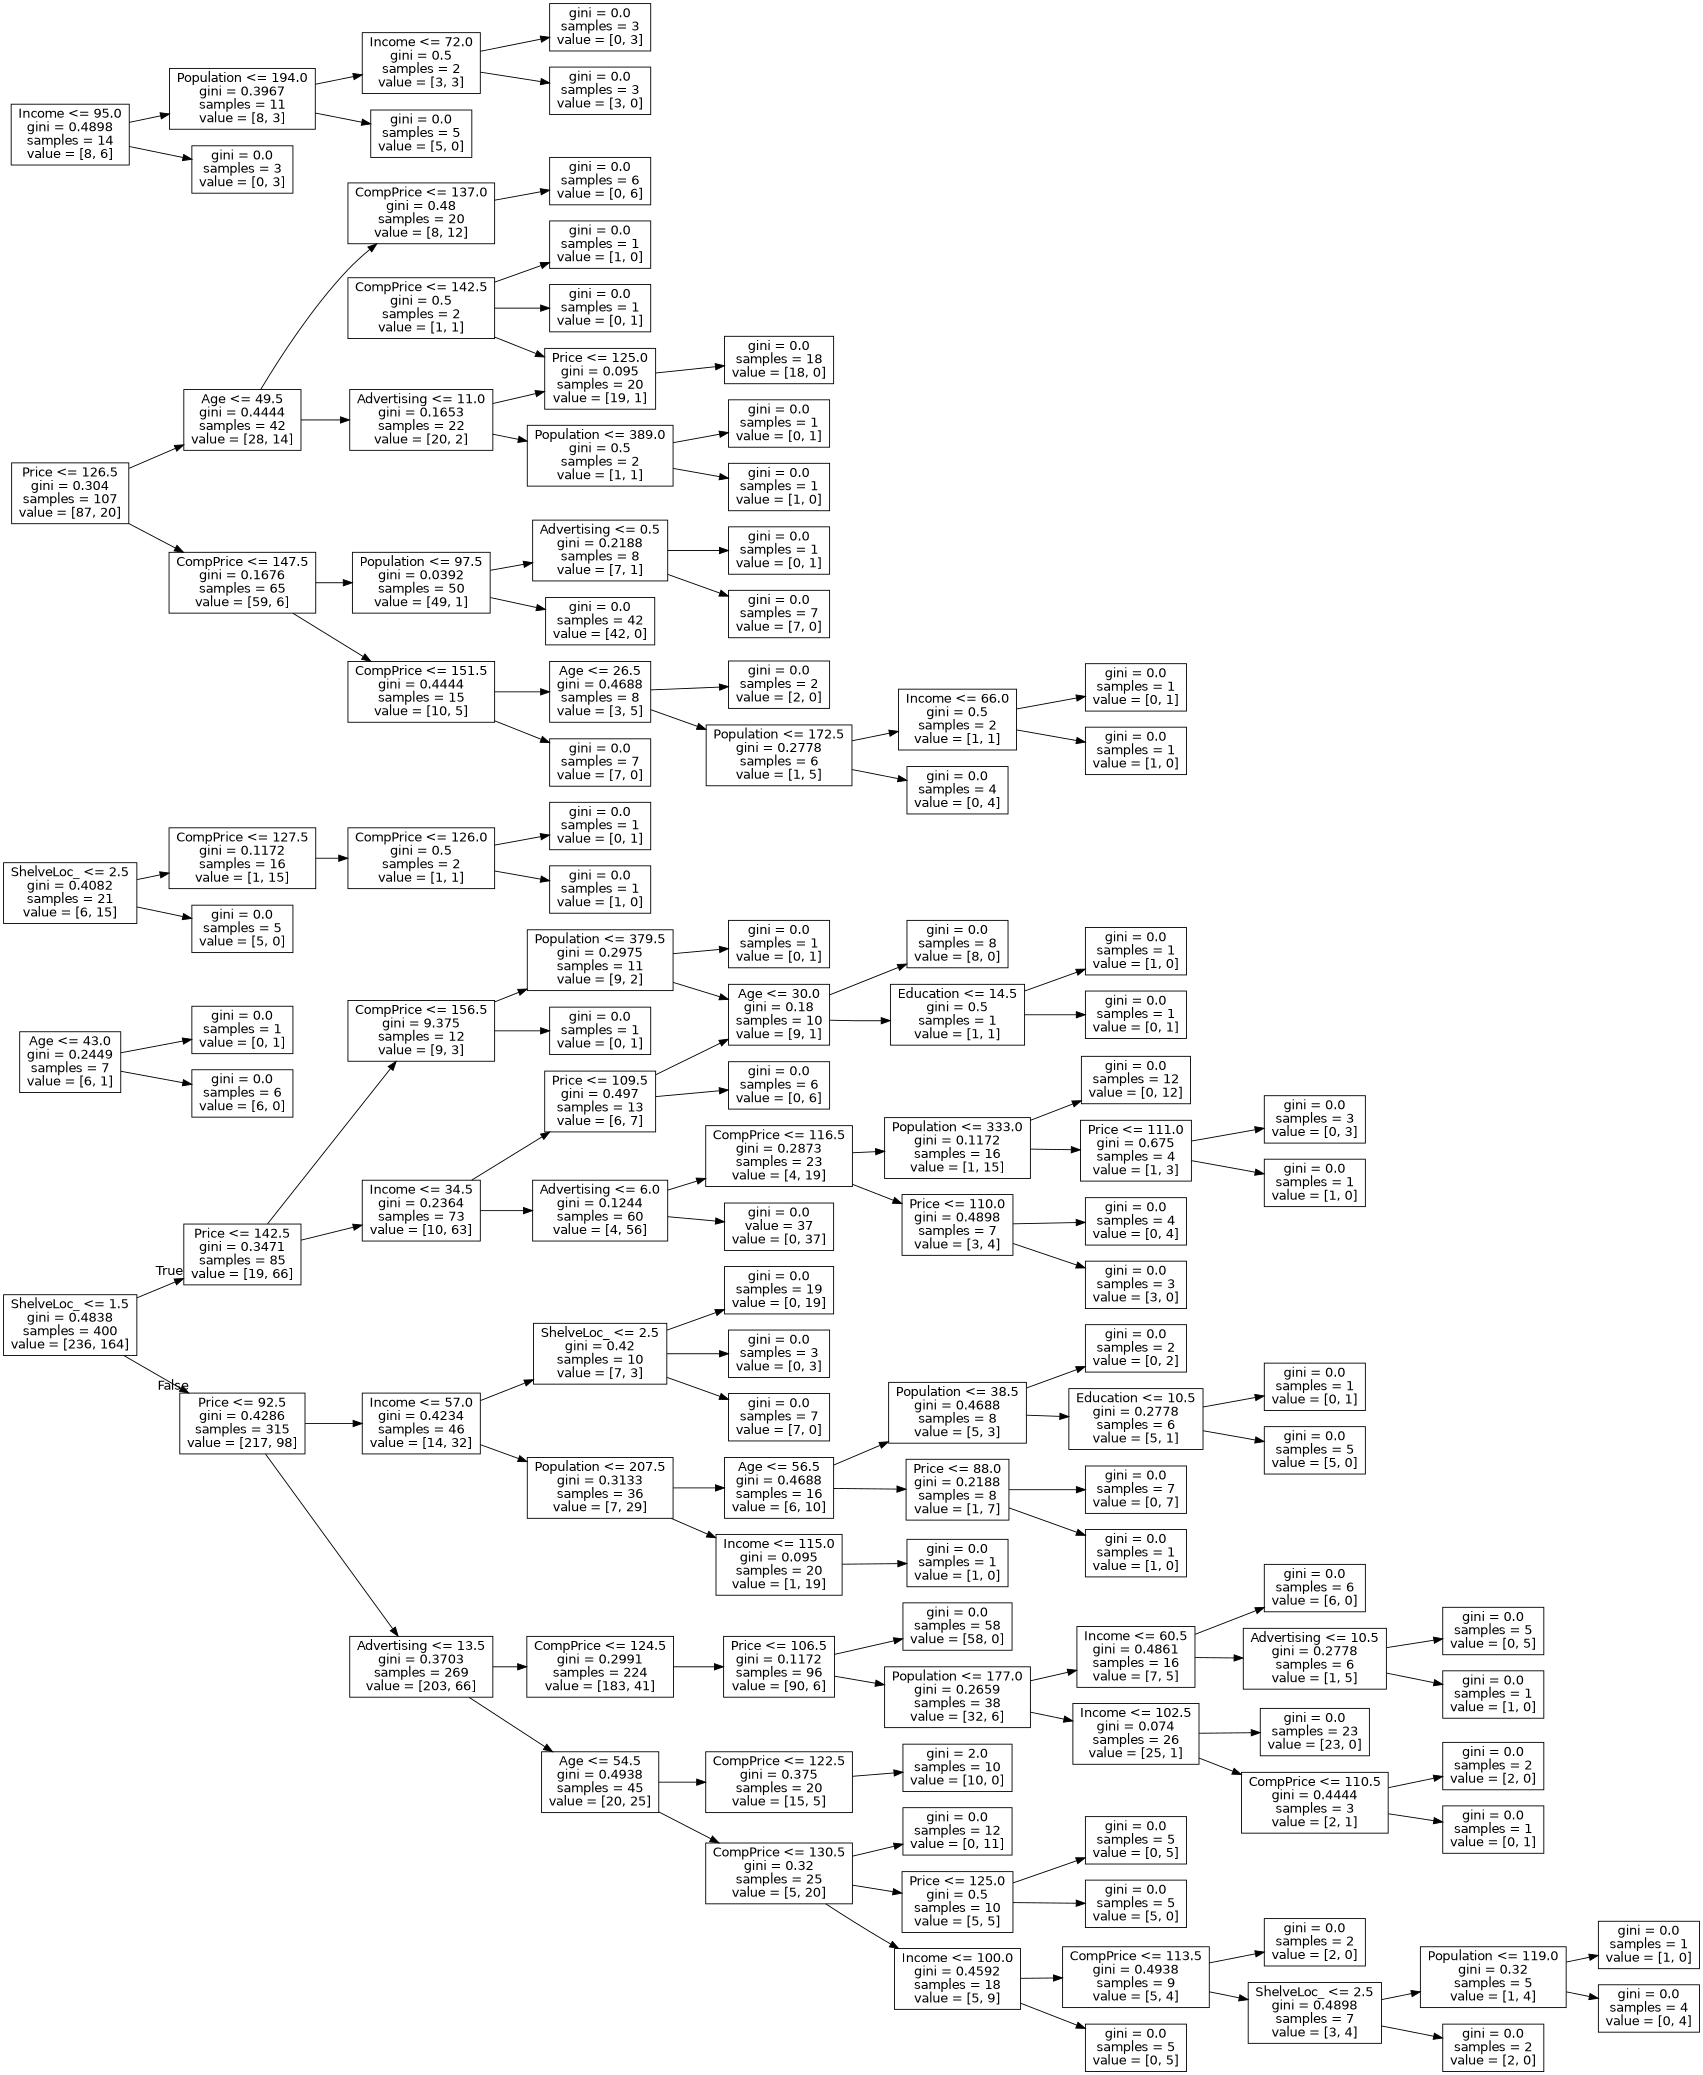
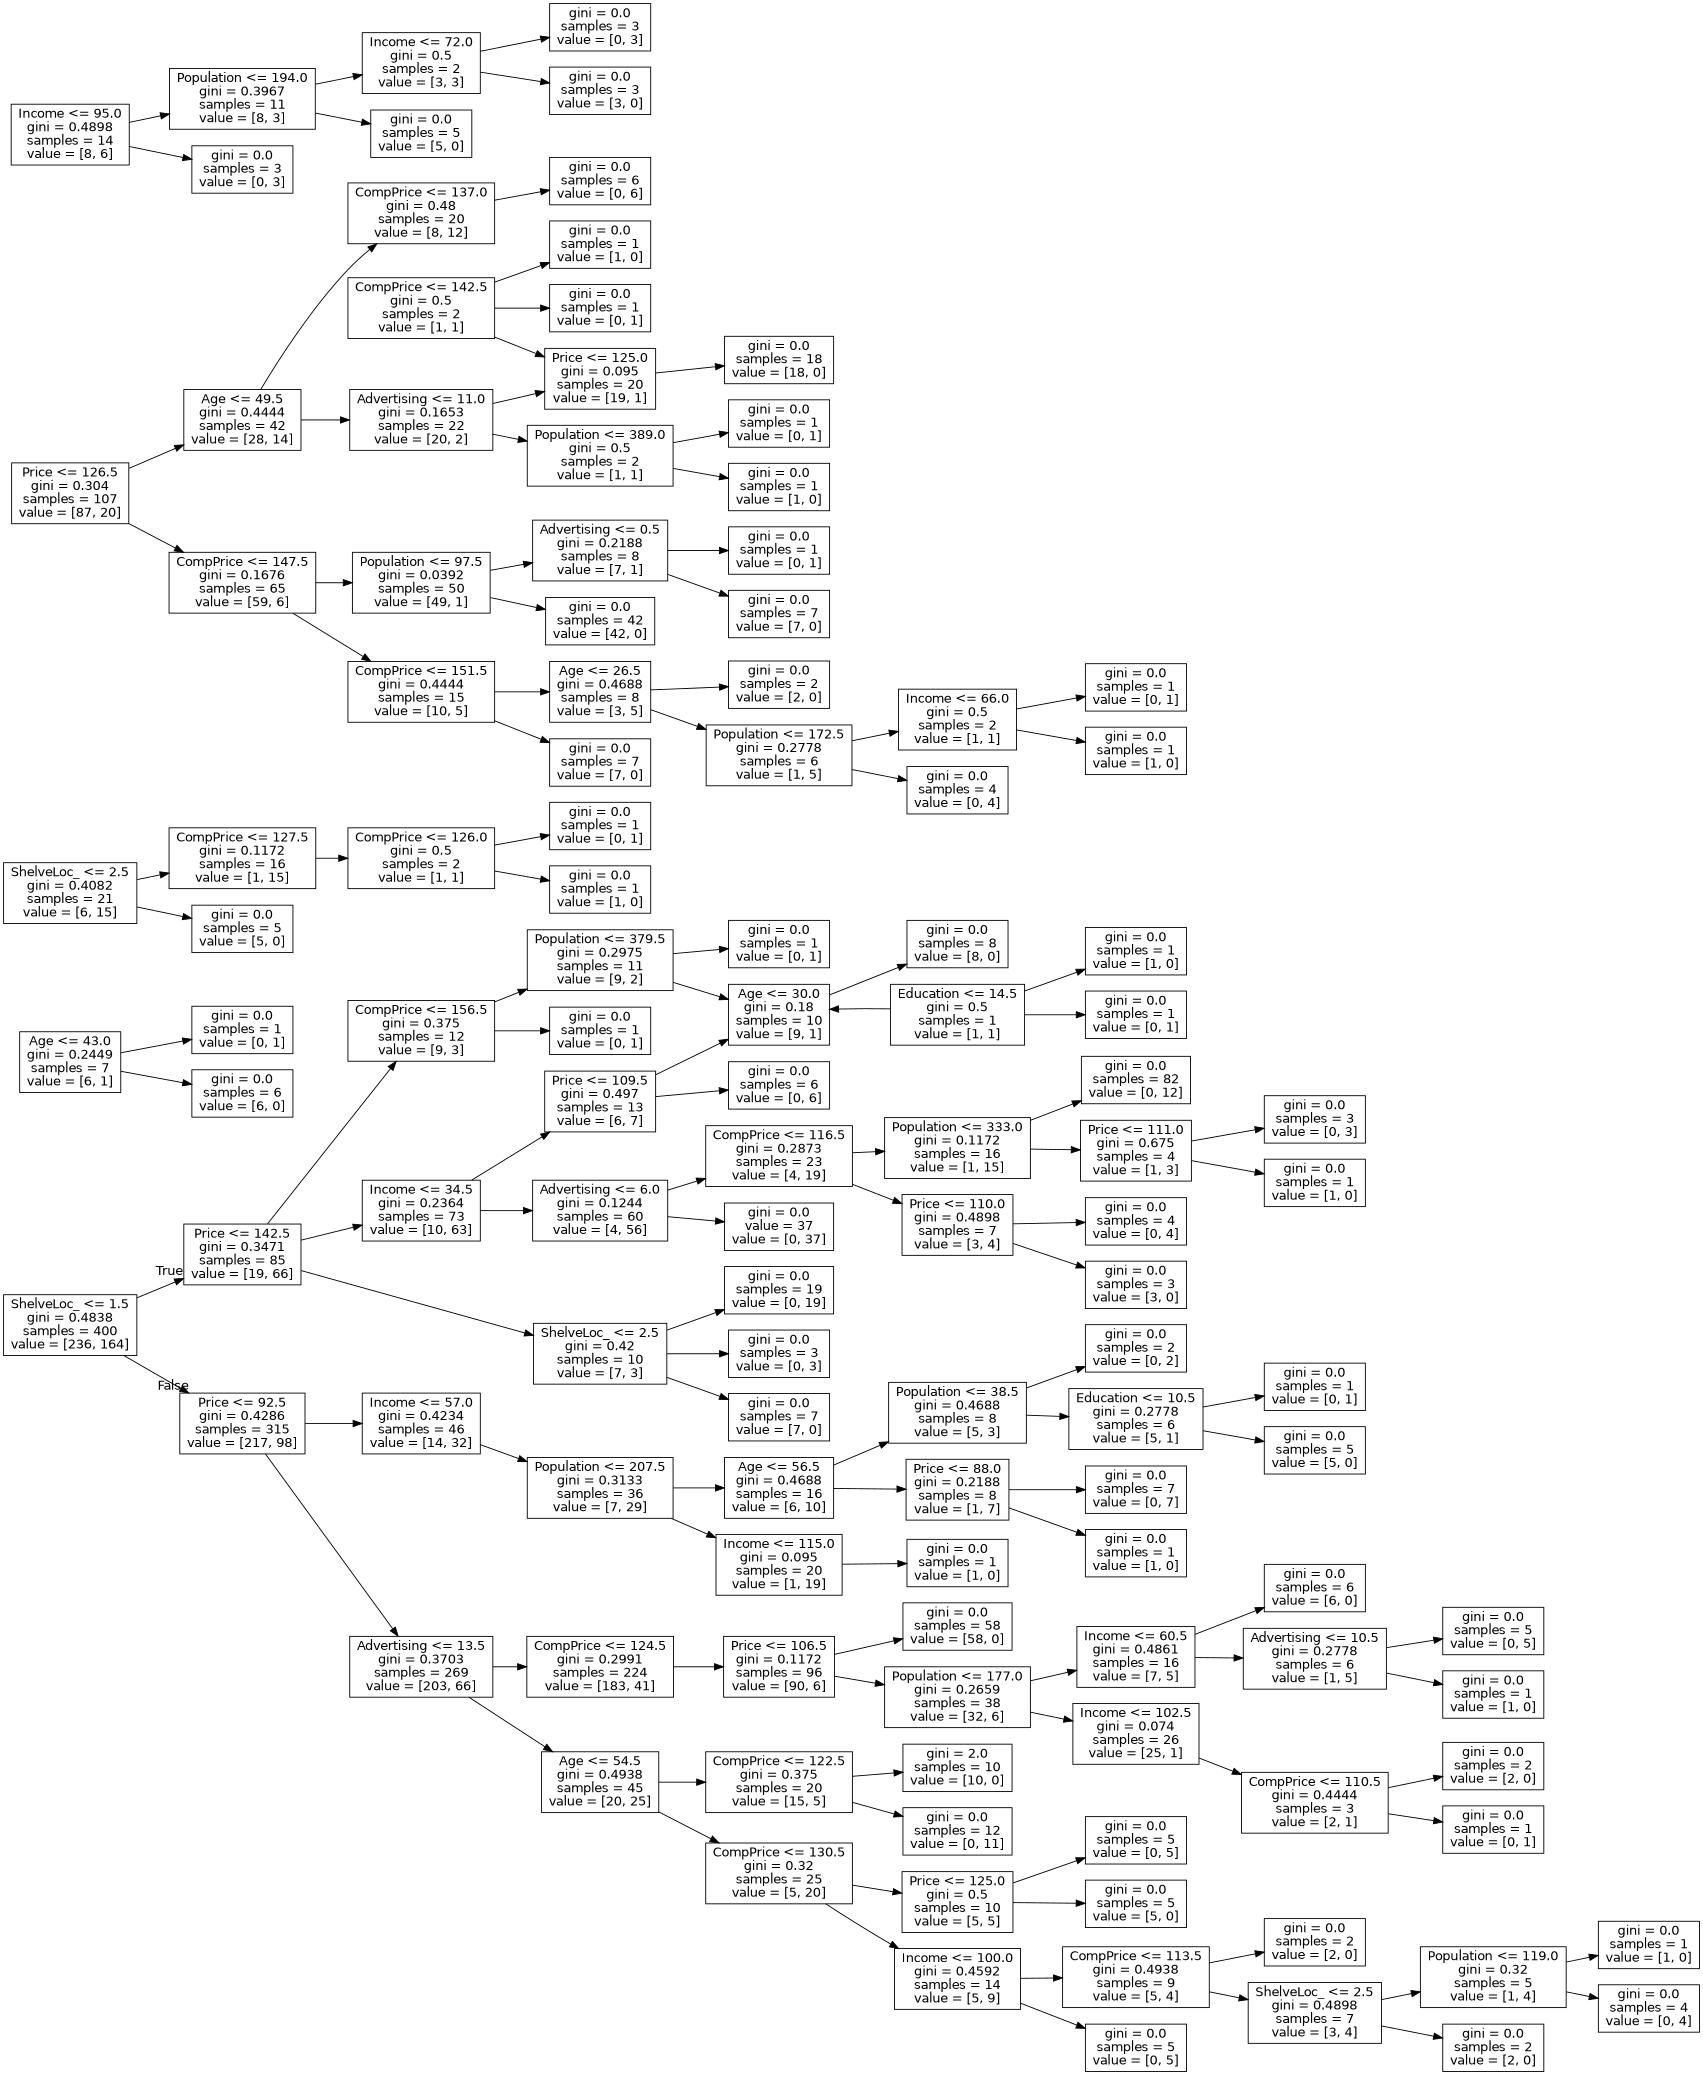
(855, 1021) -> (864, 1009)
(421, 1031) -> (421, 1031)
(1136, 1080) -> (1136, 1080)
(503, 1392) -> (413, 1302)
(1315, 1732) -> none
(873, 1851) -> (873, 1808)
(958, 1979) -> (958, 1979)
